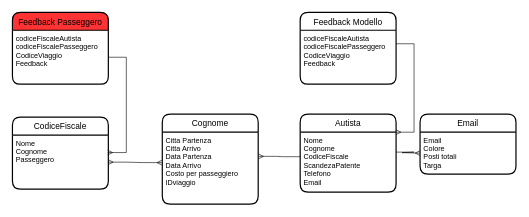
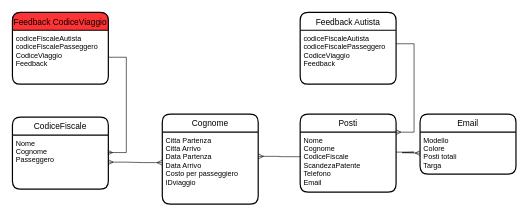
(60, 22) -> (60, 22)
(348, 22) -> (348, 22)
(348, 124) -> (348, 124)
(432, 140) -> (436, 140)
